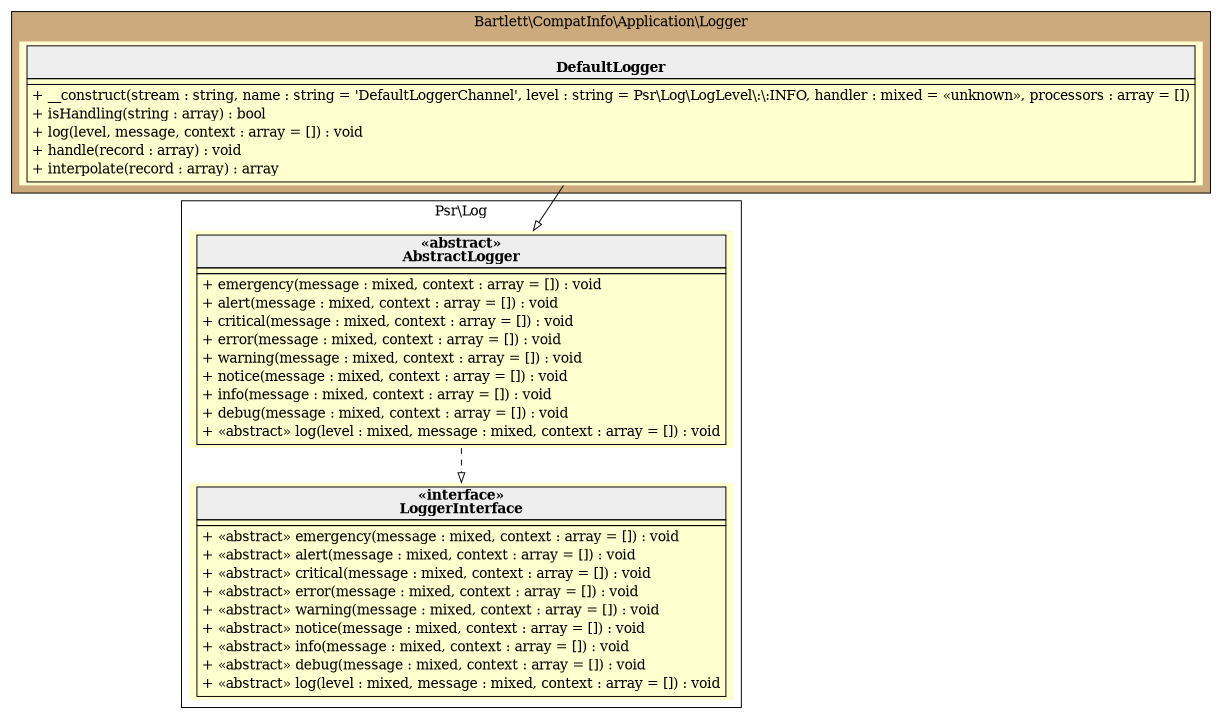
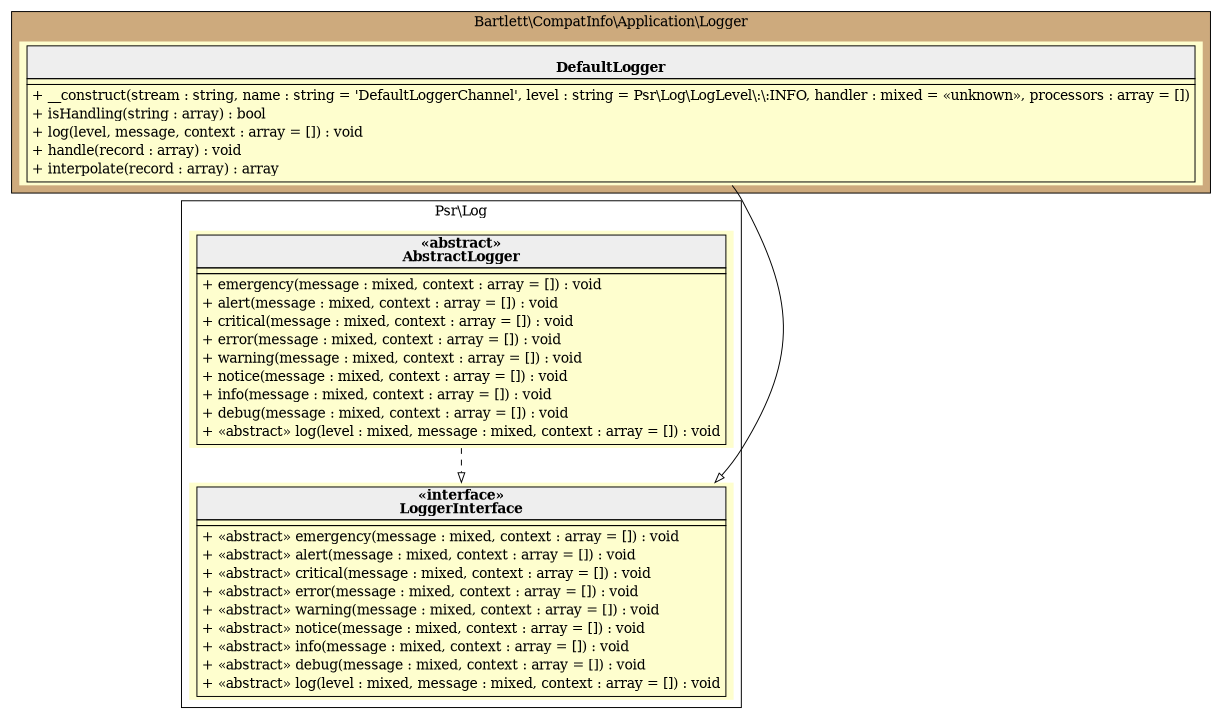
(549, 207) -> (783, 333)
